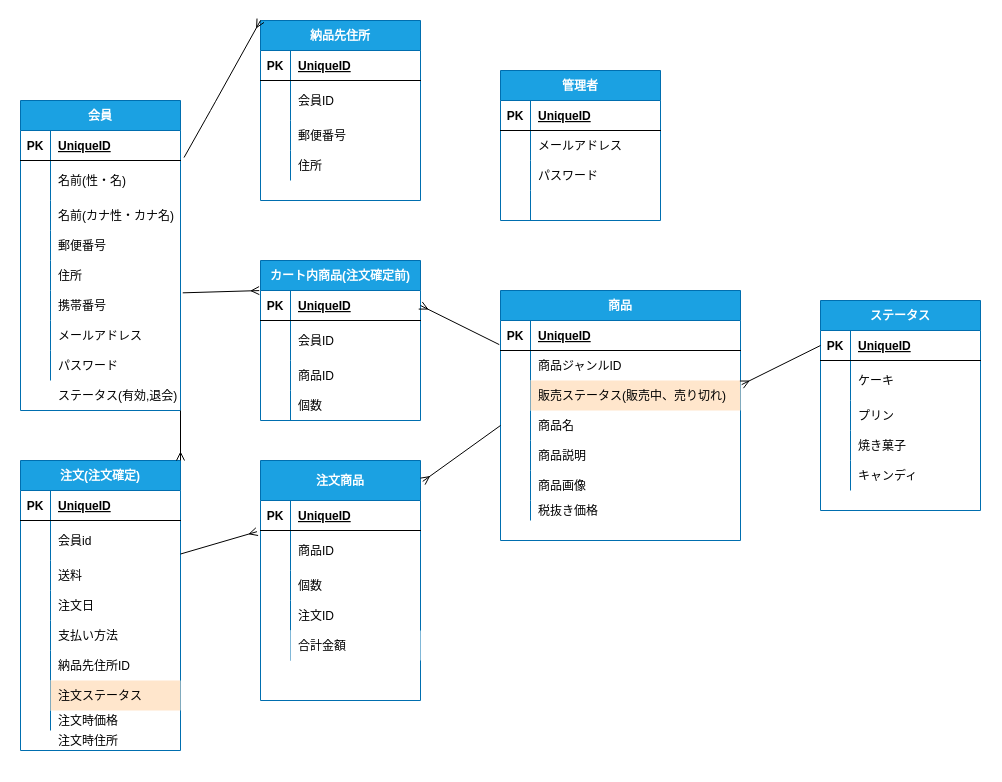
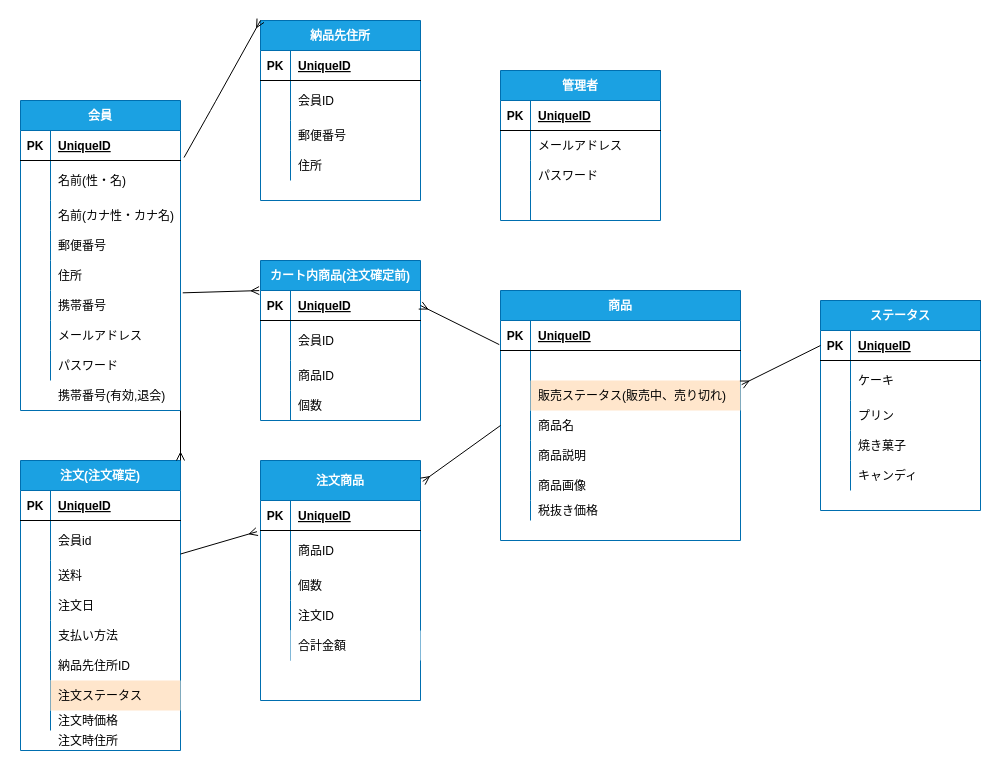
(636, 366) -> none
(121, 396) -> (115, 396)
